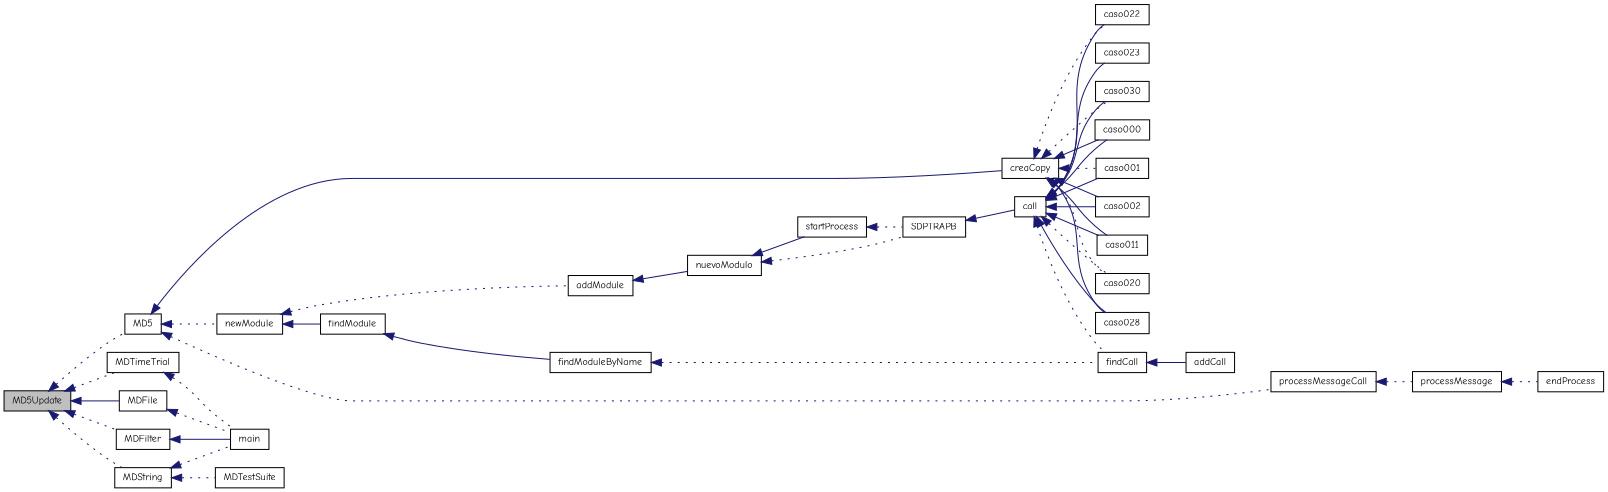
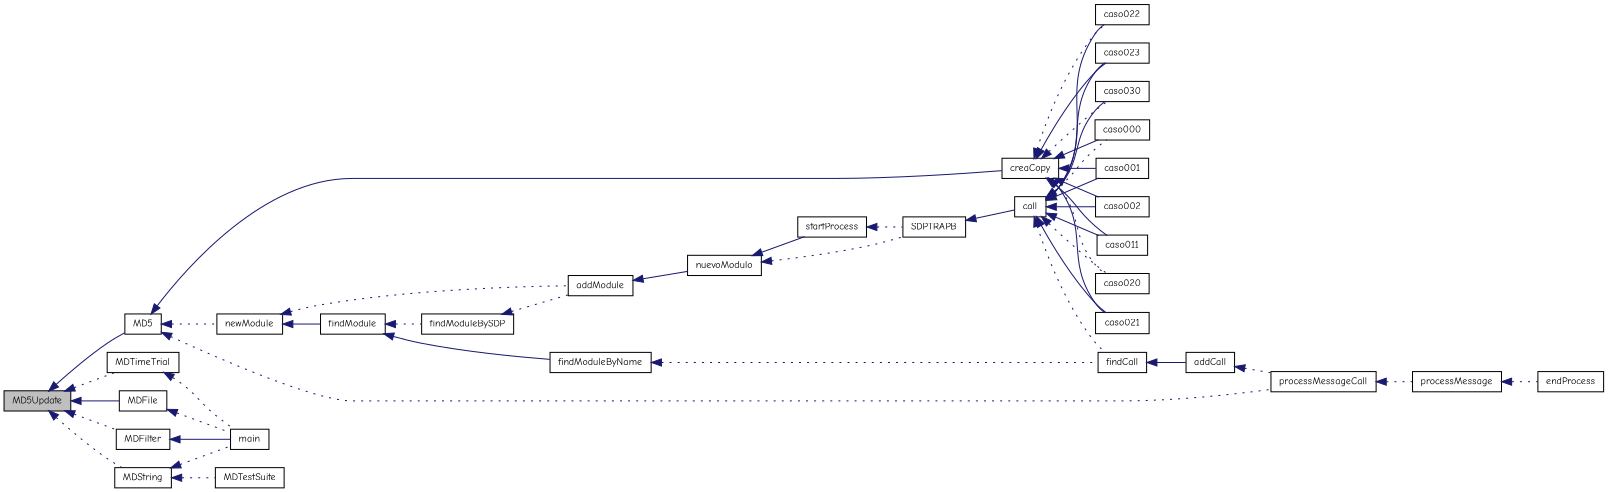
none -> (1070, 103)
(1082, 162) -> (1082, 162)
(1085, 168) -> (1085, 168)
(1122, 323) -> (1122, 323)
none -> (468, 324)
(89, 357) -> (89, 357)
none -> (1258, 370)
